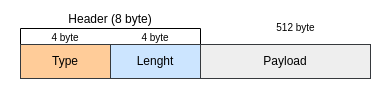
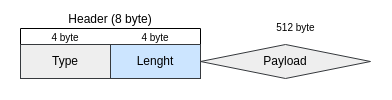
(66, 62) -> (66, 62)
(286, 62) -> (286, 62)
